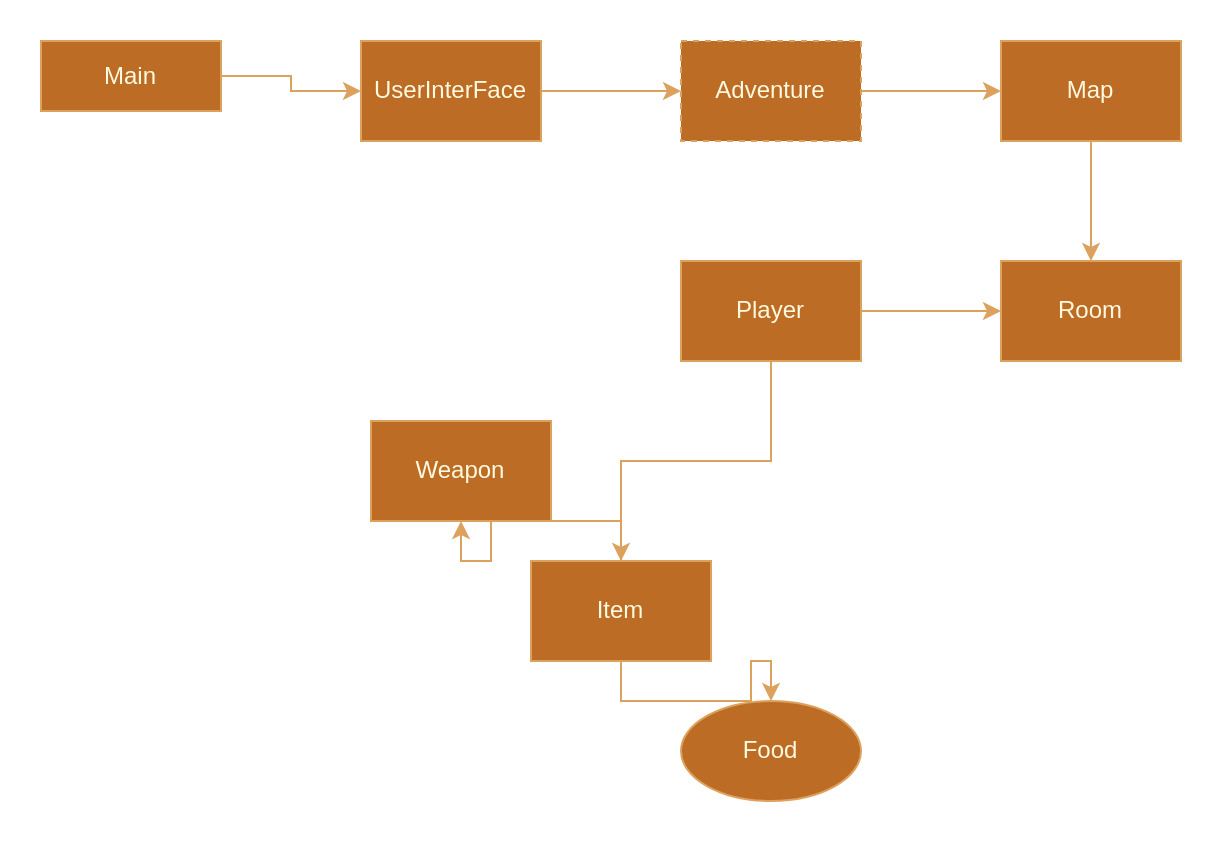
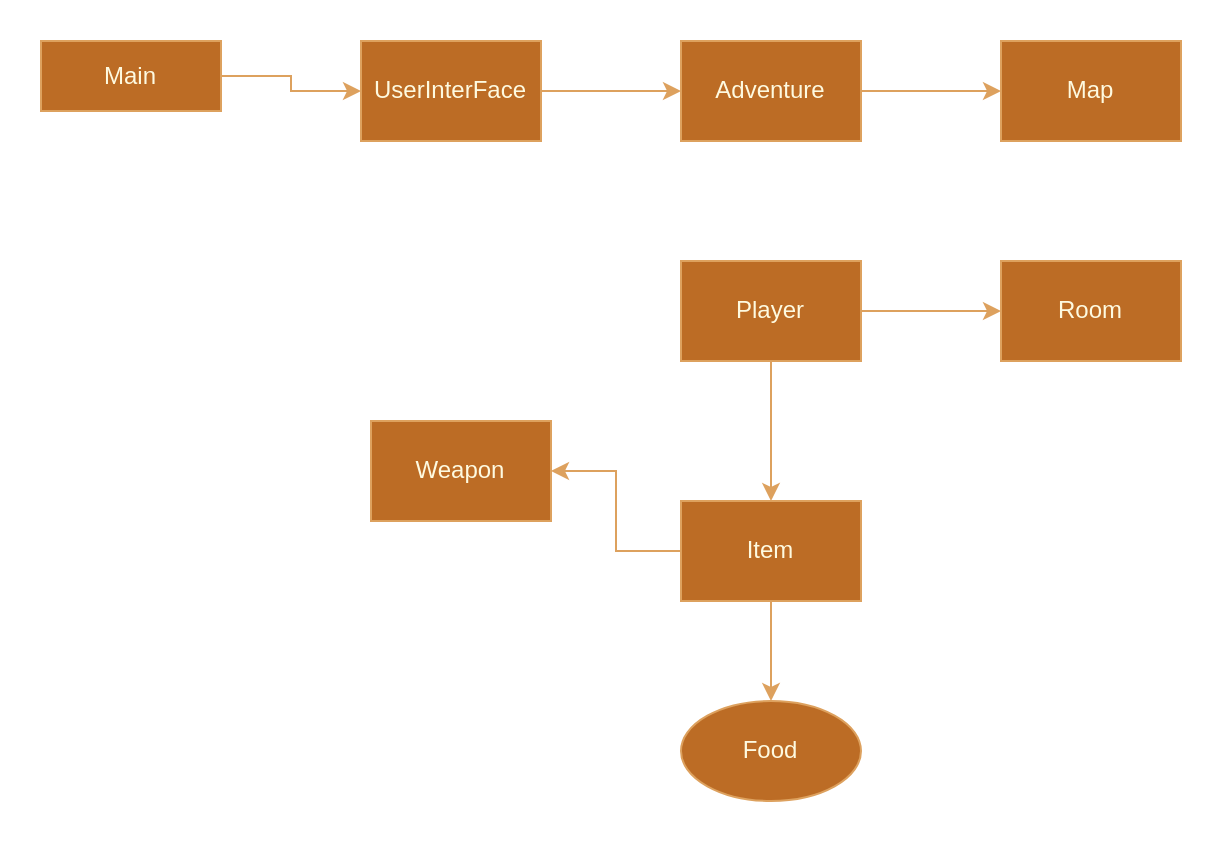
(771, 91) -> (771, 91)
(1091, 194) -> none
(621, 611) -> (771, 551)
